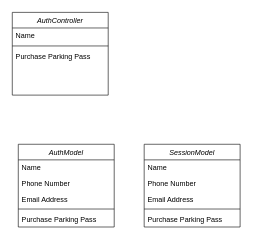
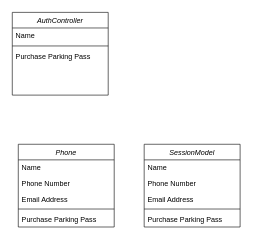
(66, 152) -> (66, 152)
